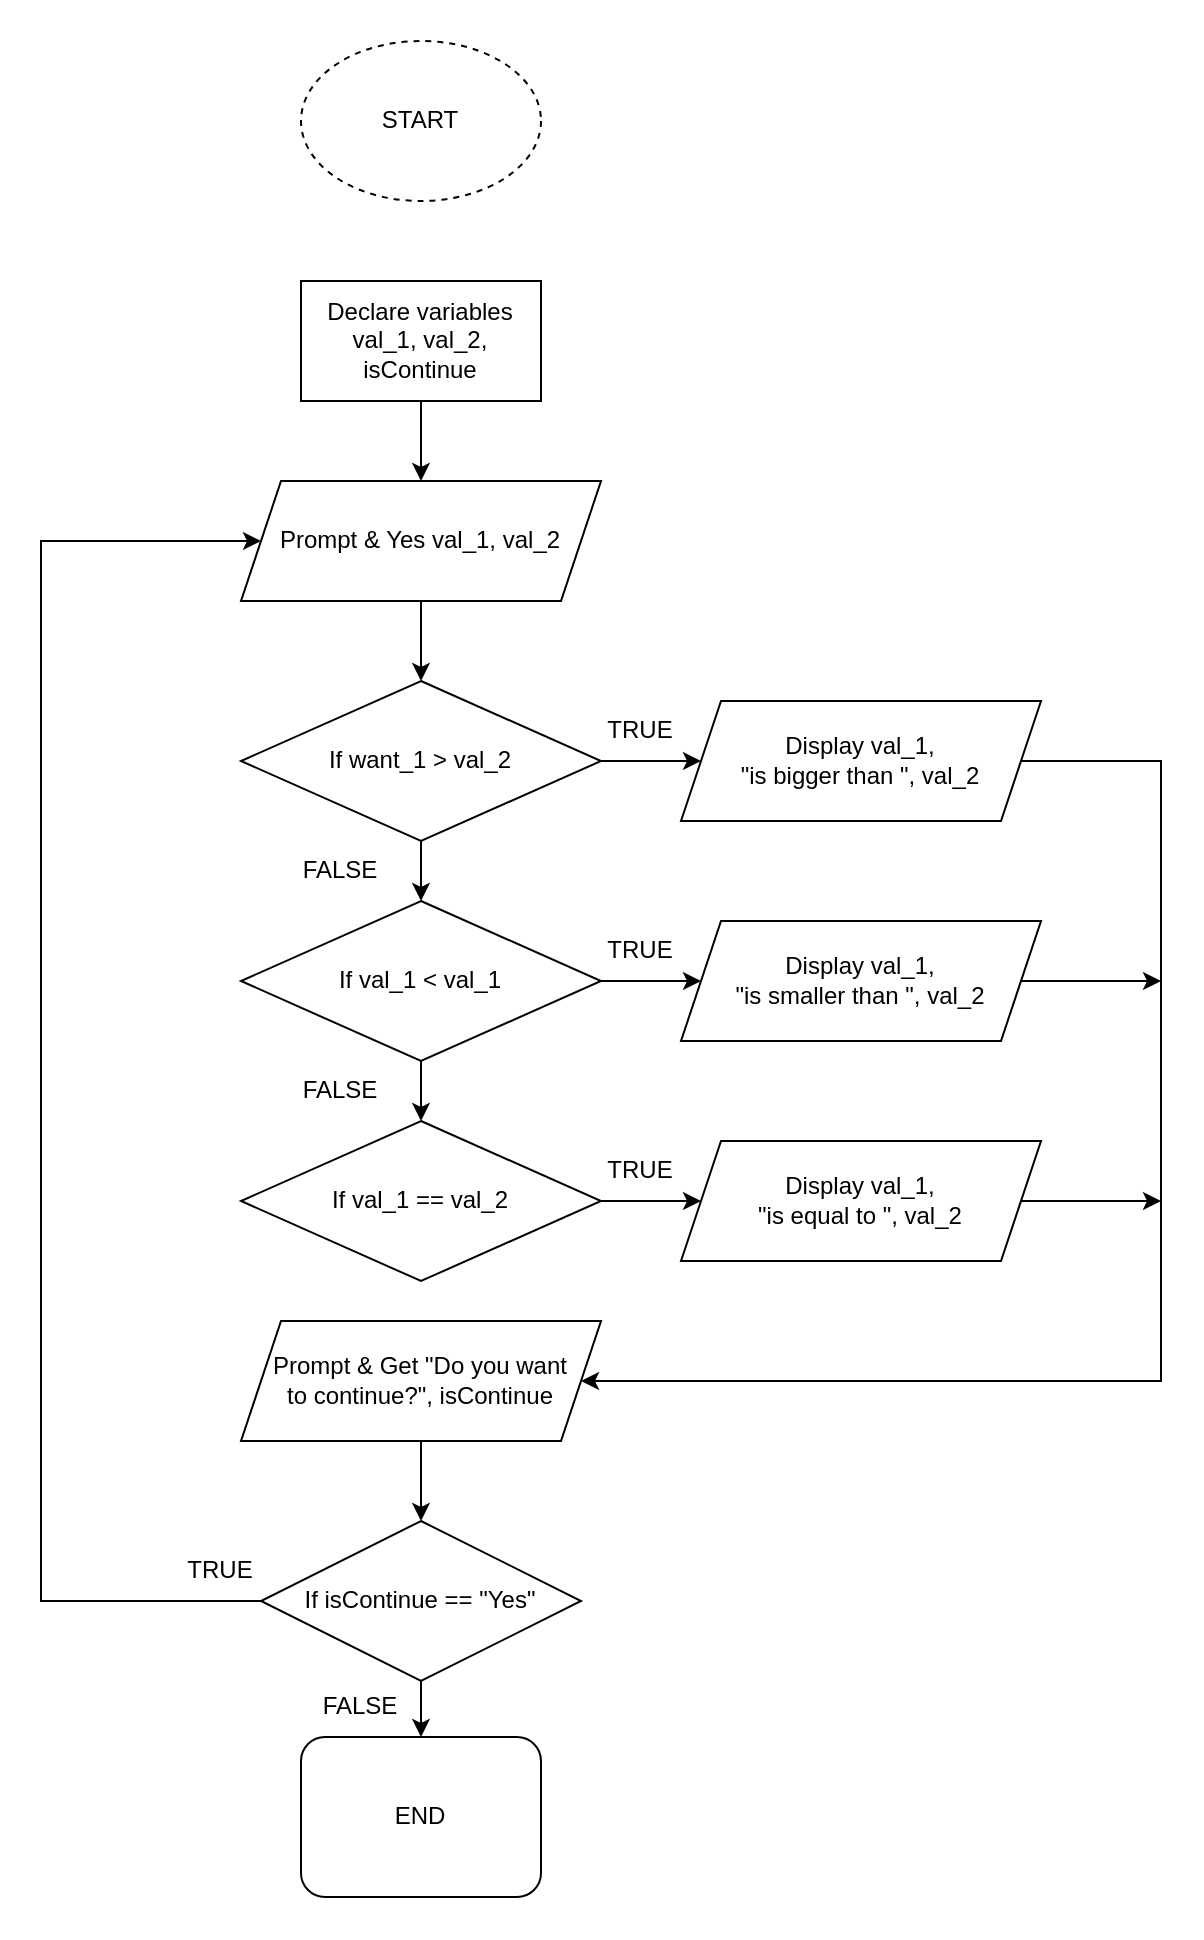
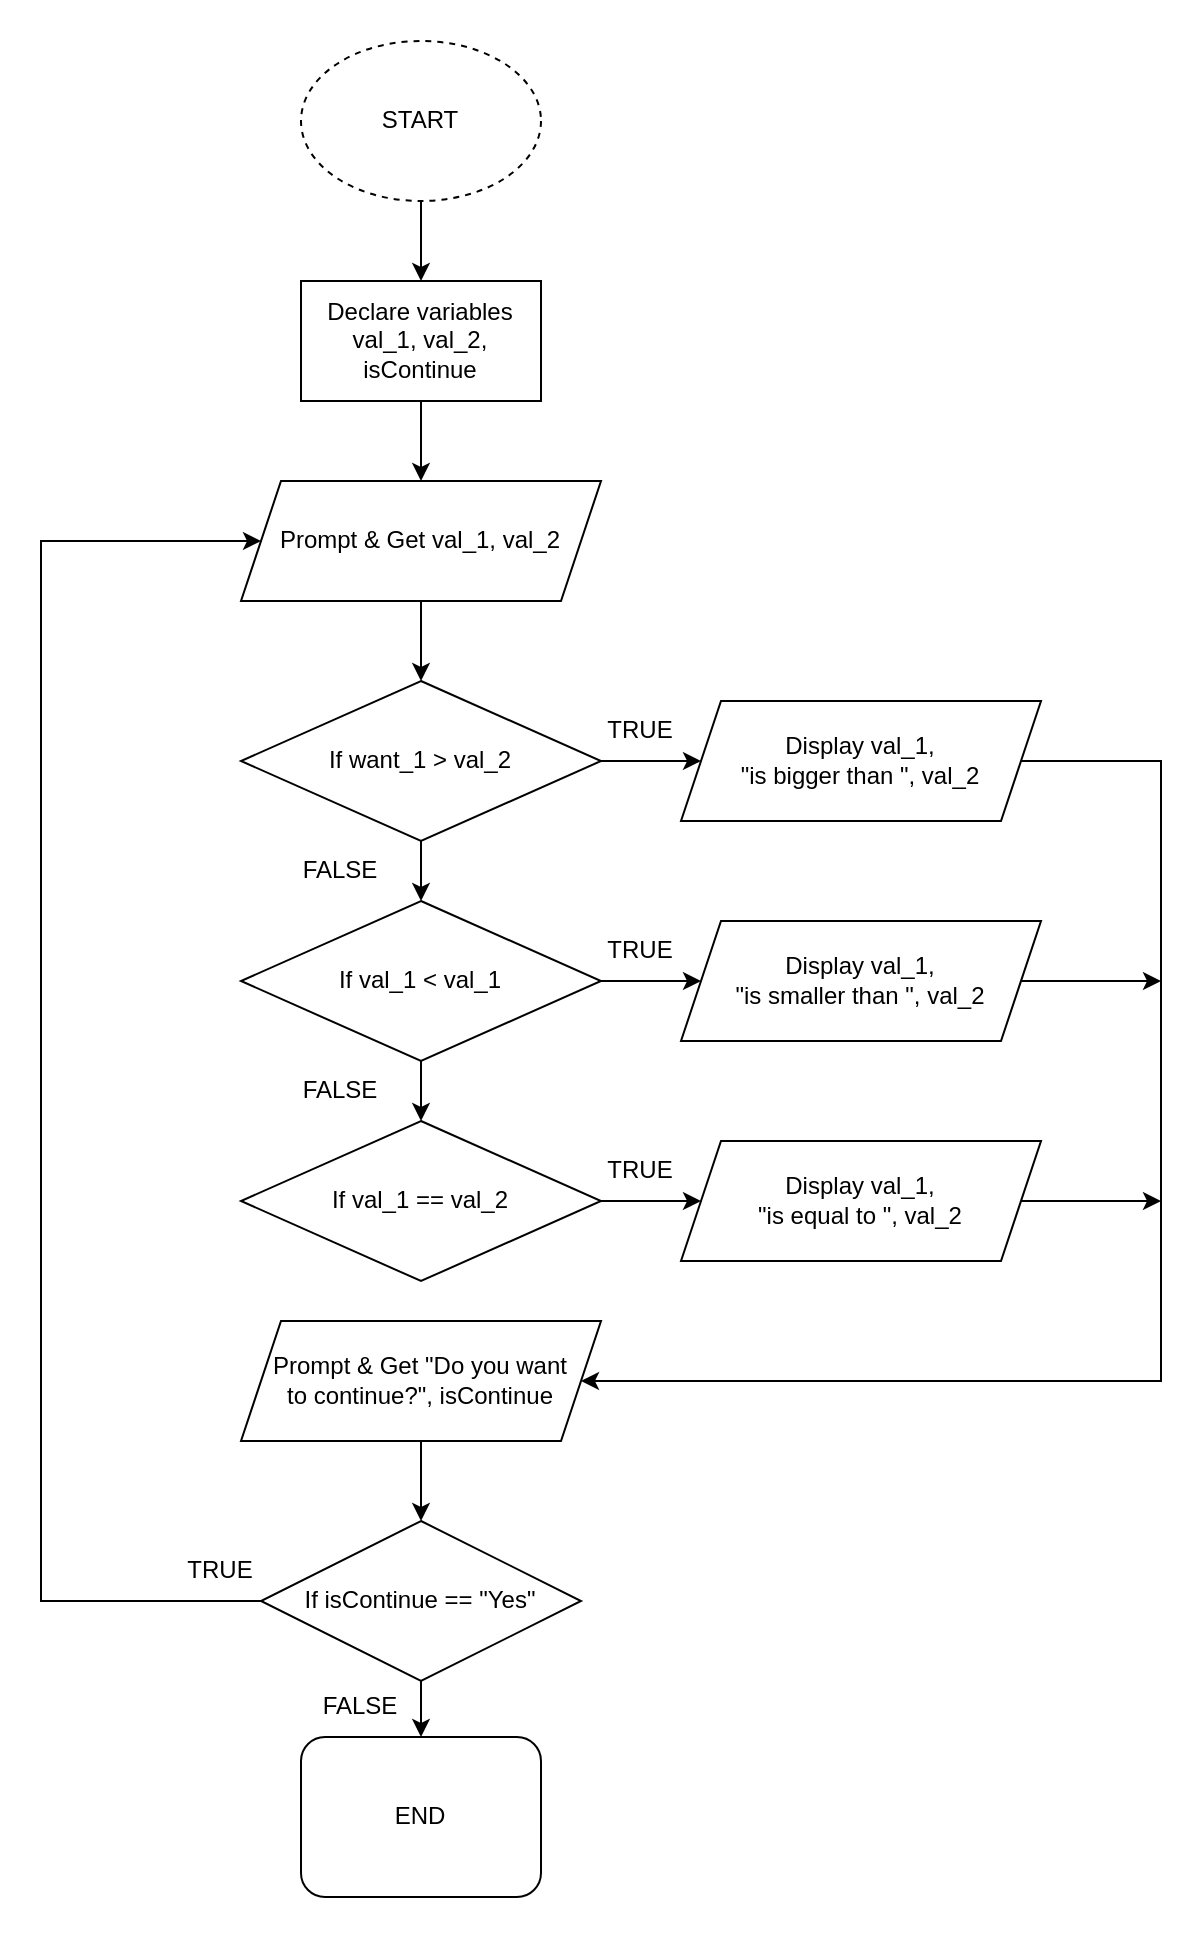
none -> (421, 234)
(421, 541) -> (421, 541)
